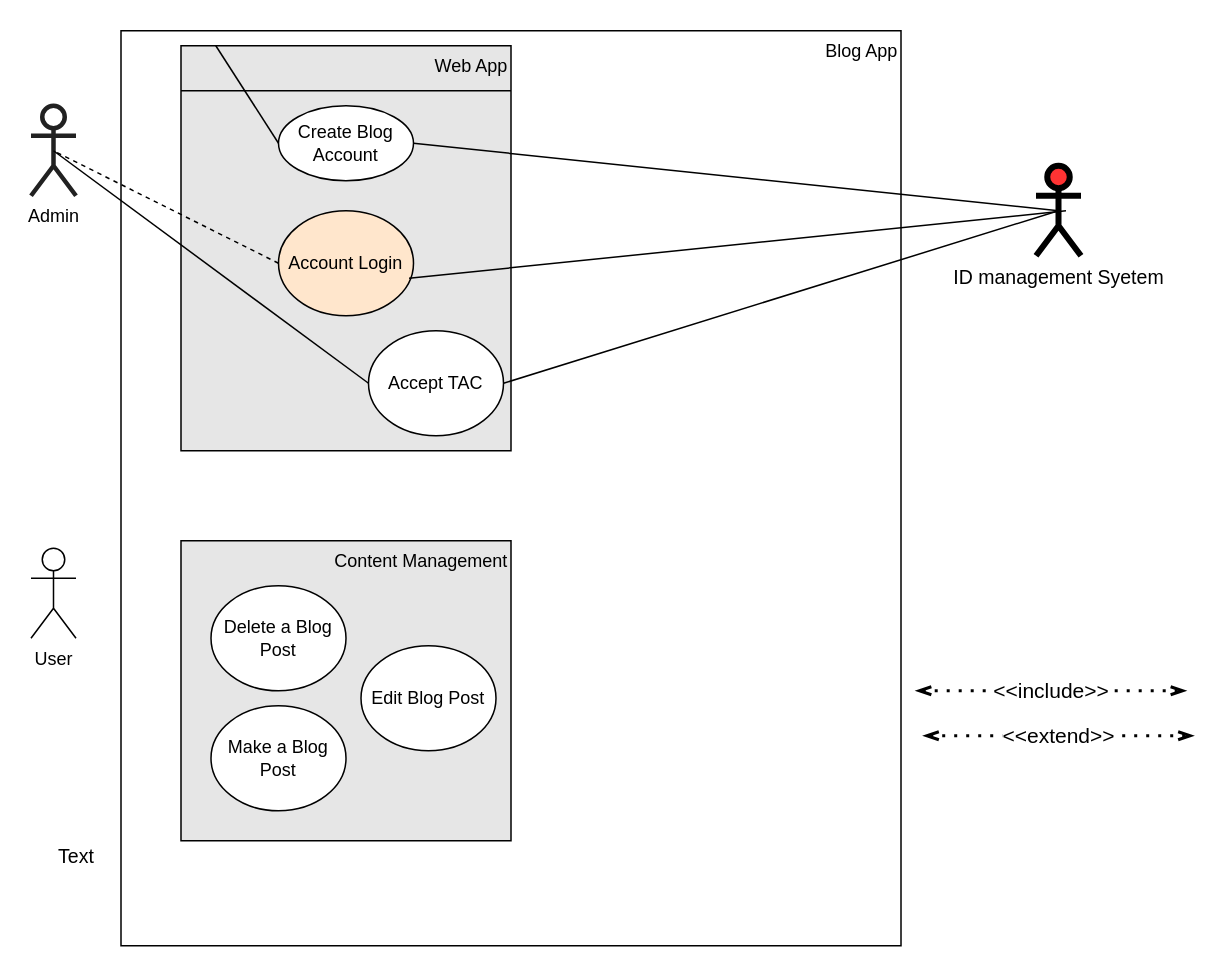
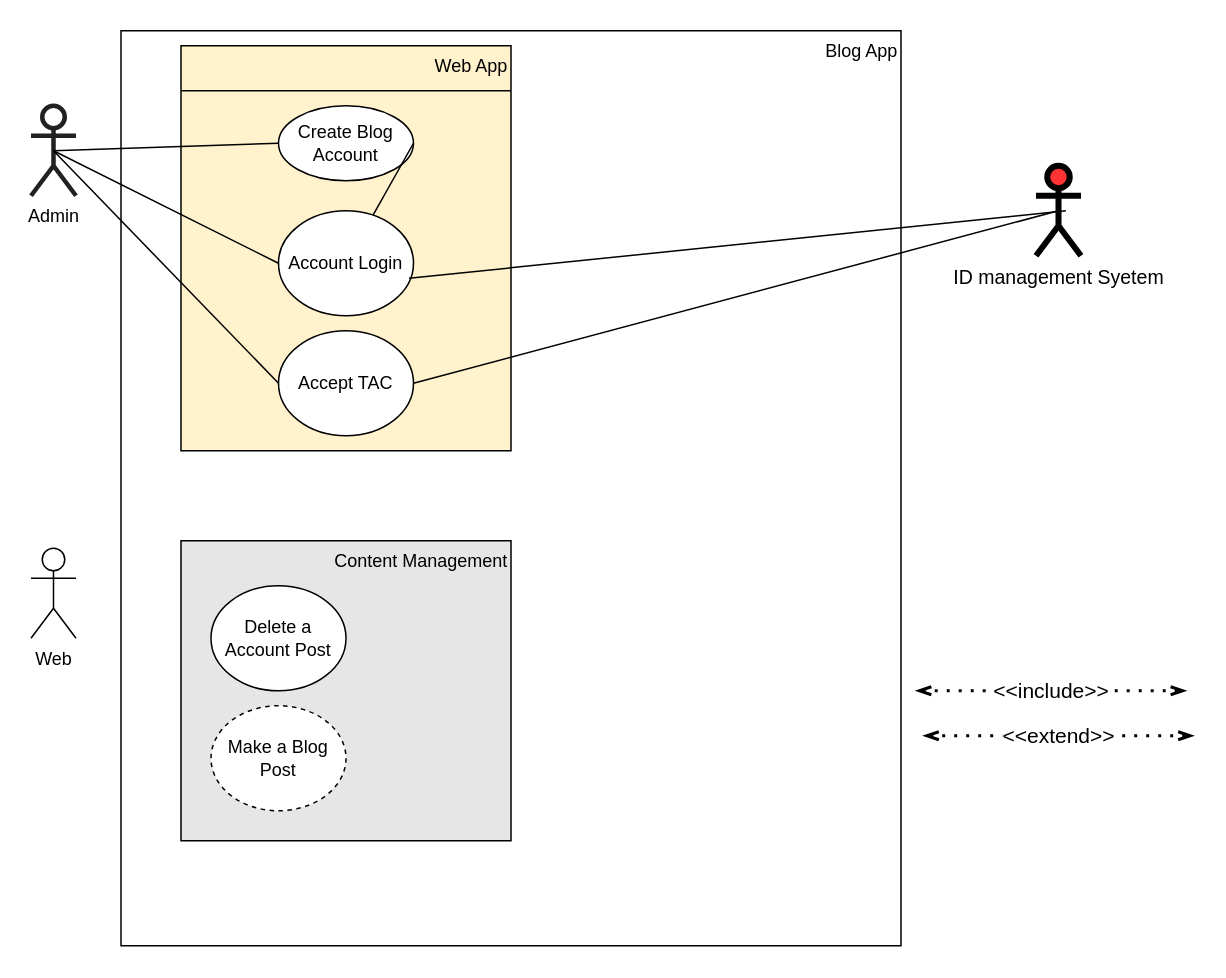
(475, 67) -> (475, 67)
(247, 95) -> (169, 147)
(733, 177) -> (393, 179)
(171, 209) -> (171, 209)
(346, 263) -> (346, 263)
(436, 383) -> (346, 383)
(278, 638) -> (278, 638)
(54, 660) -> (54, 660)
(428, 698) -> none
(278, 758) -> (278, 758)
(76, 856) -> none
